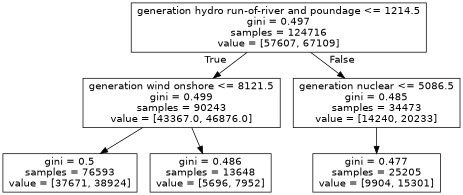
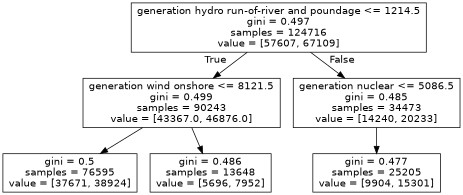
(70, 173) -> (70, 173)
